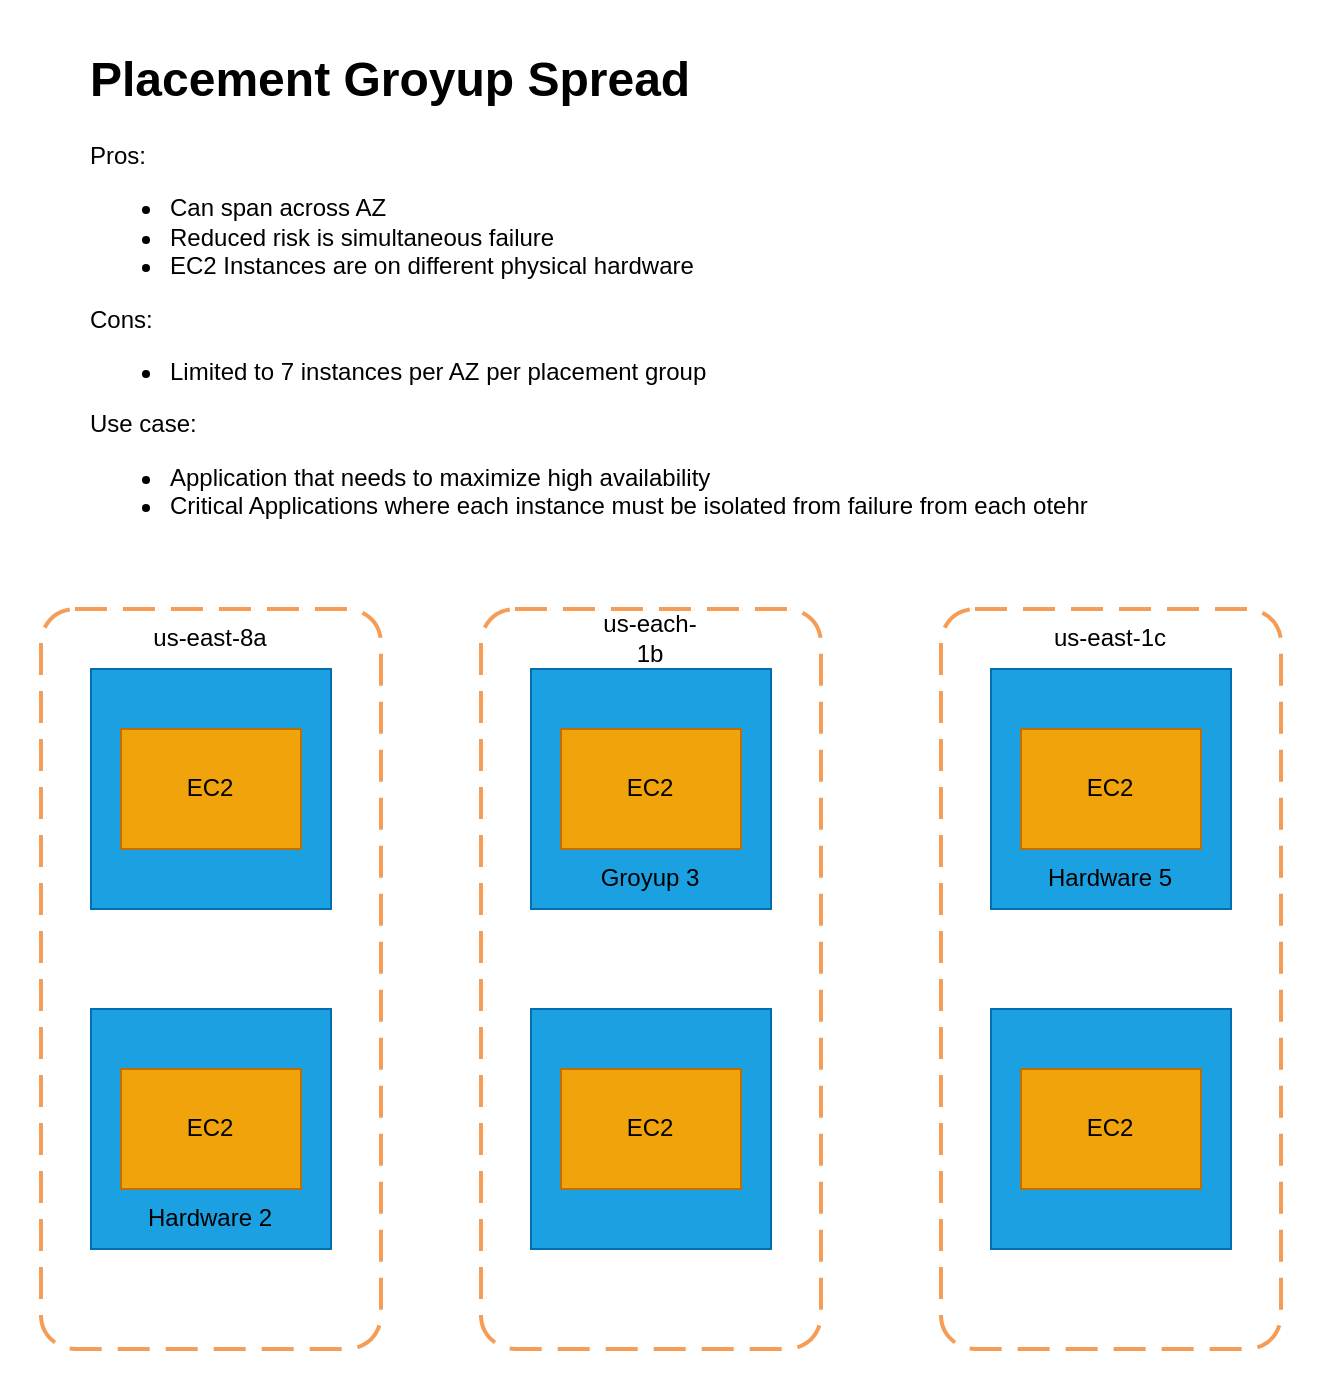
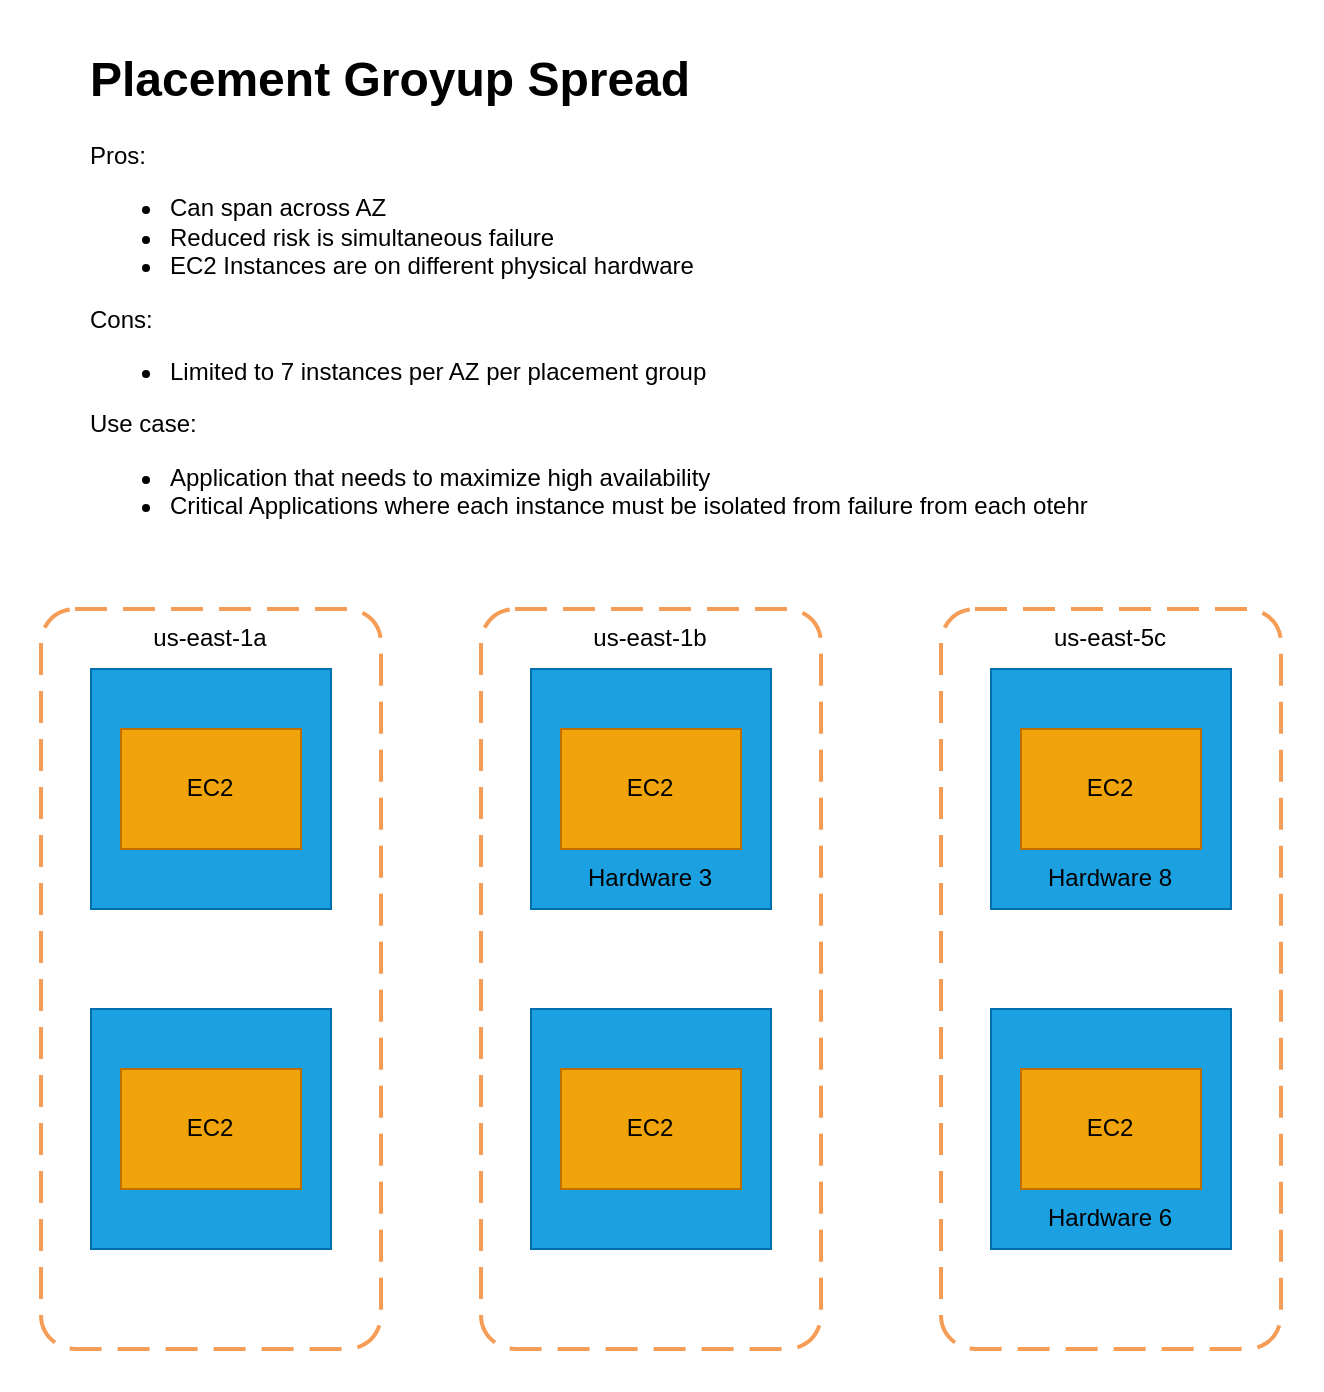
(211, 639) -> (211, 639)
(651, 639) -> (651, 639)
(1111, 639) -> (1111, 639)
(651, 879) -> (651, 879)
(1111, 879) -> (1111, 879)
(211, 1219) -> none
none -> (1111, 1219)
